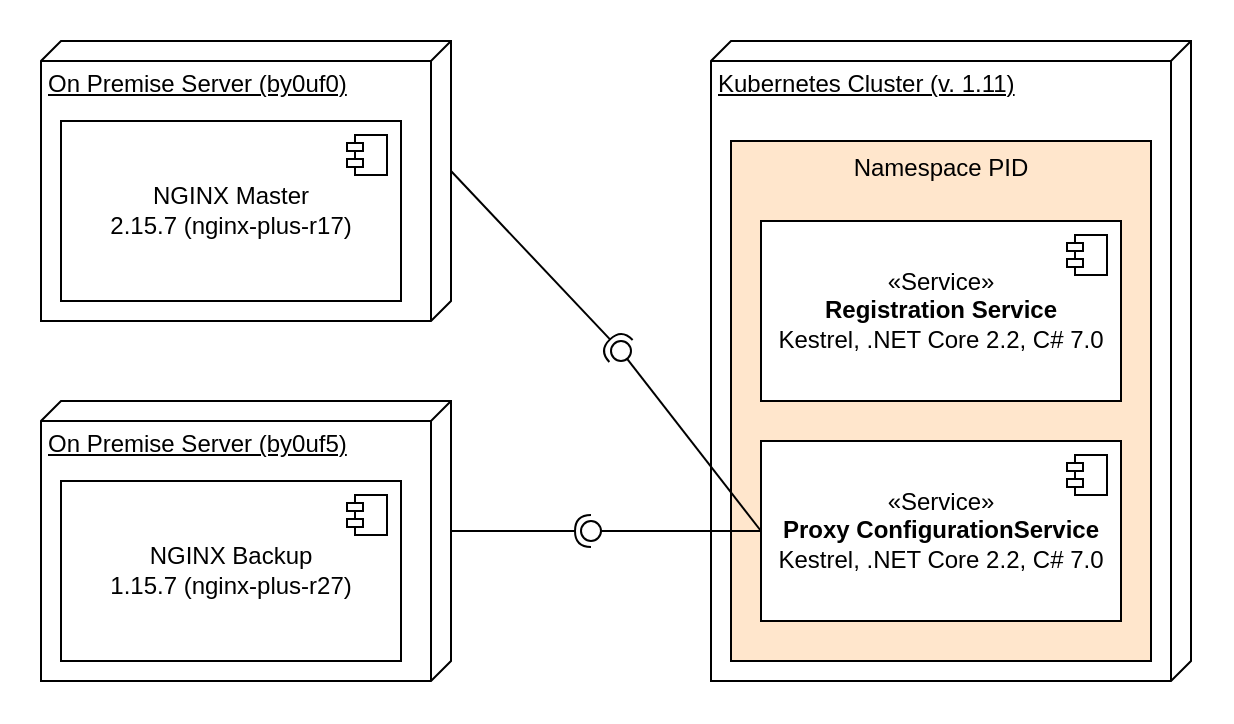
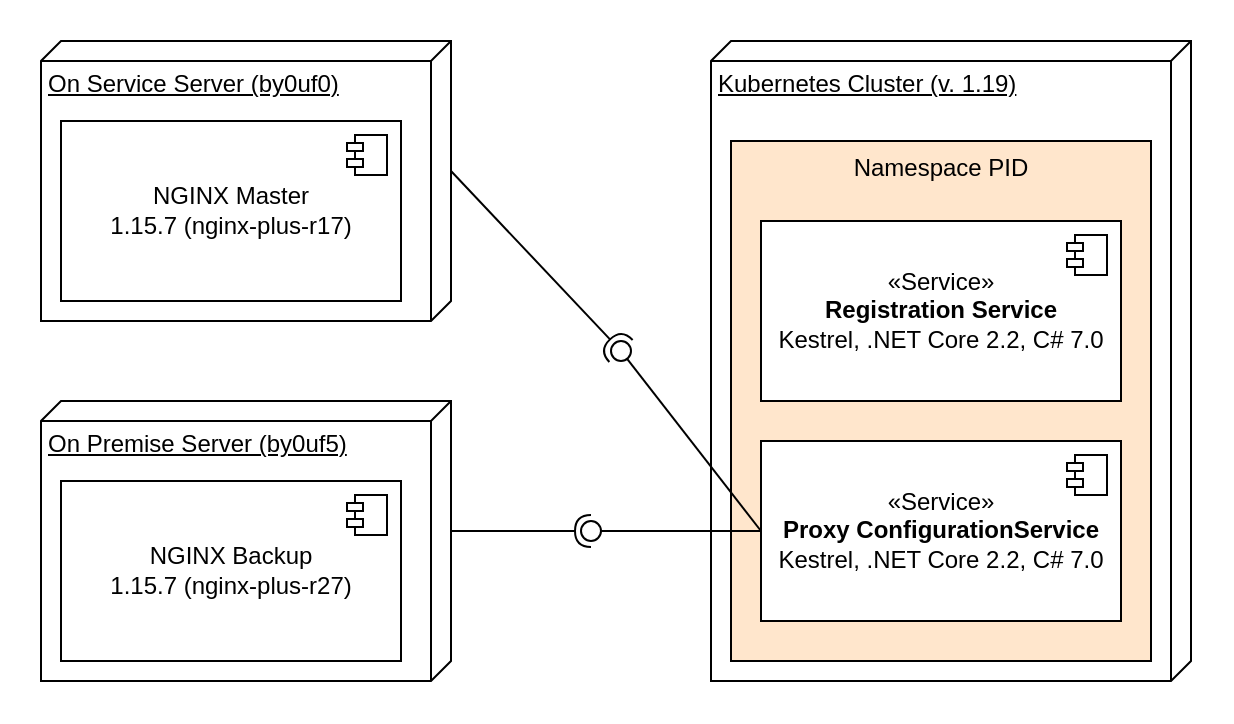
(211, 85) -> (211, 85)
(888, 85) -> (888, 85)
(232, 211) -> (232, 211)
